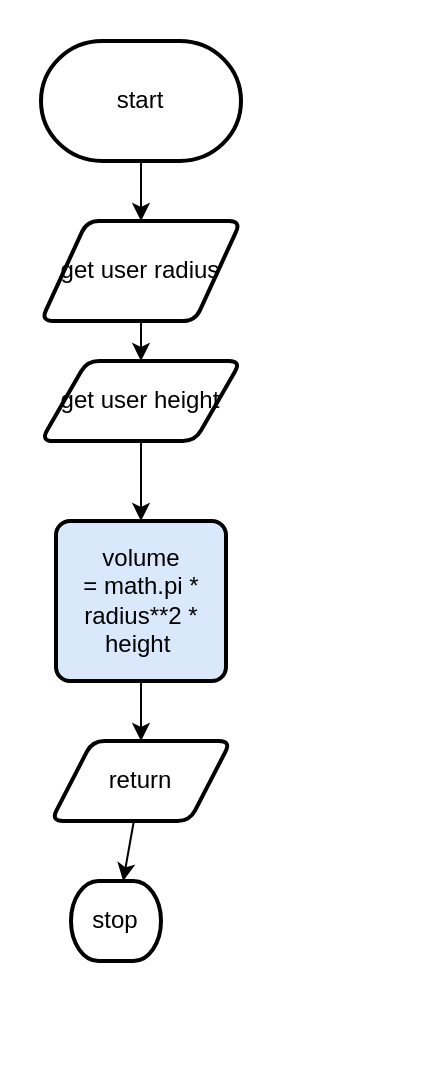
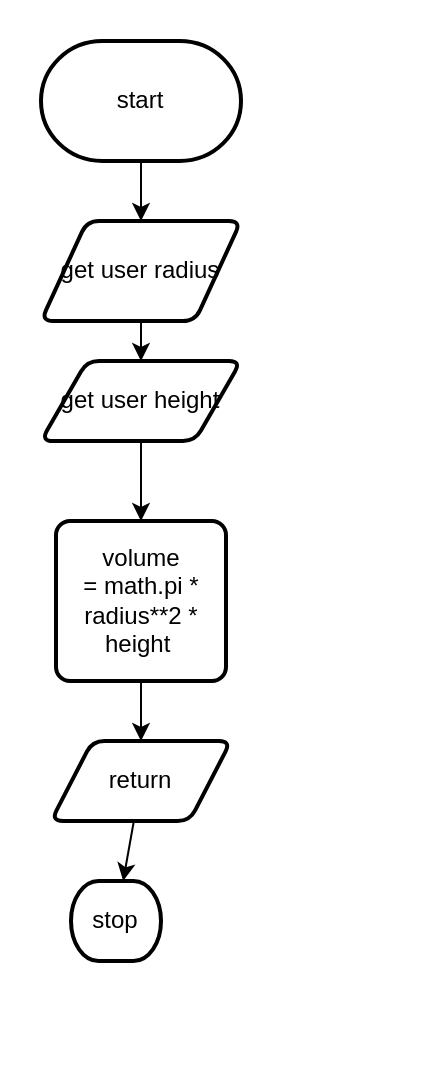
(141, 601) -> (141, 601)
